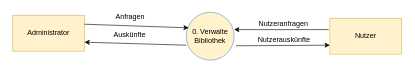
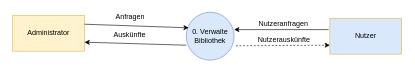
(210, 36) -> (210, 36)
(366, 36) -> (366, 36)
(281, 46) -> (281, 46)
